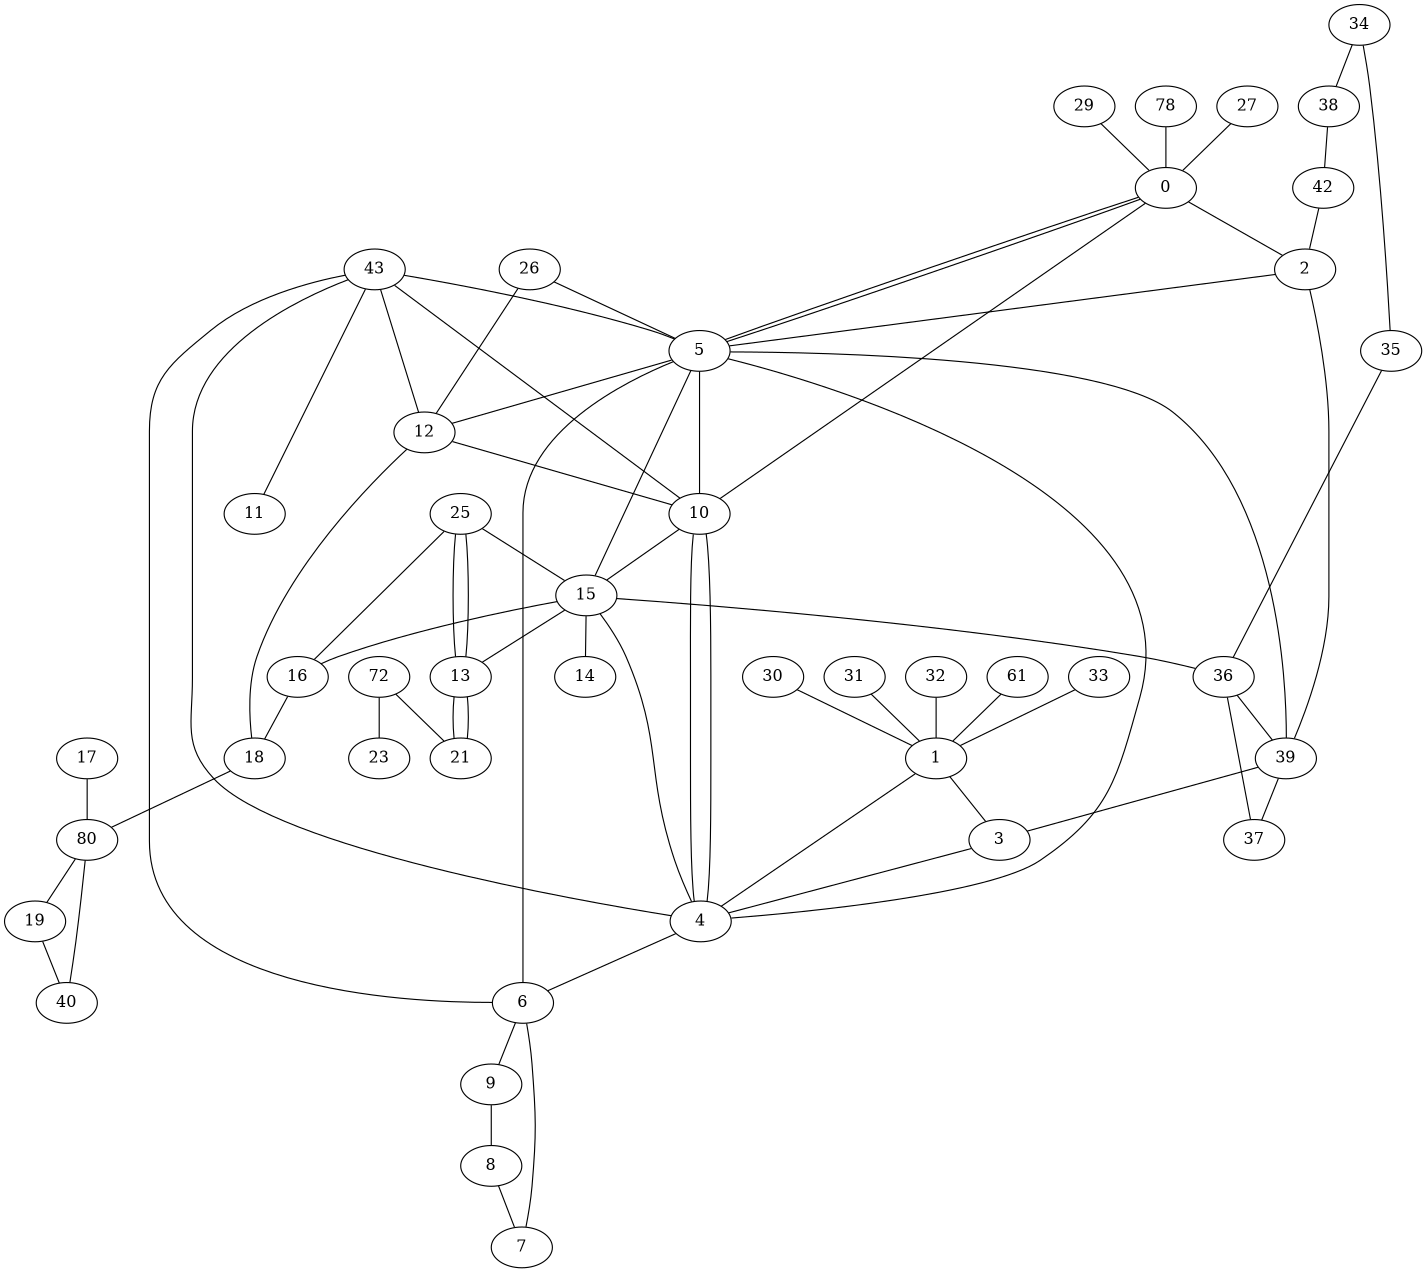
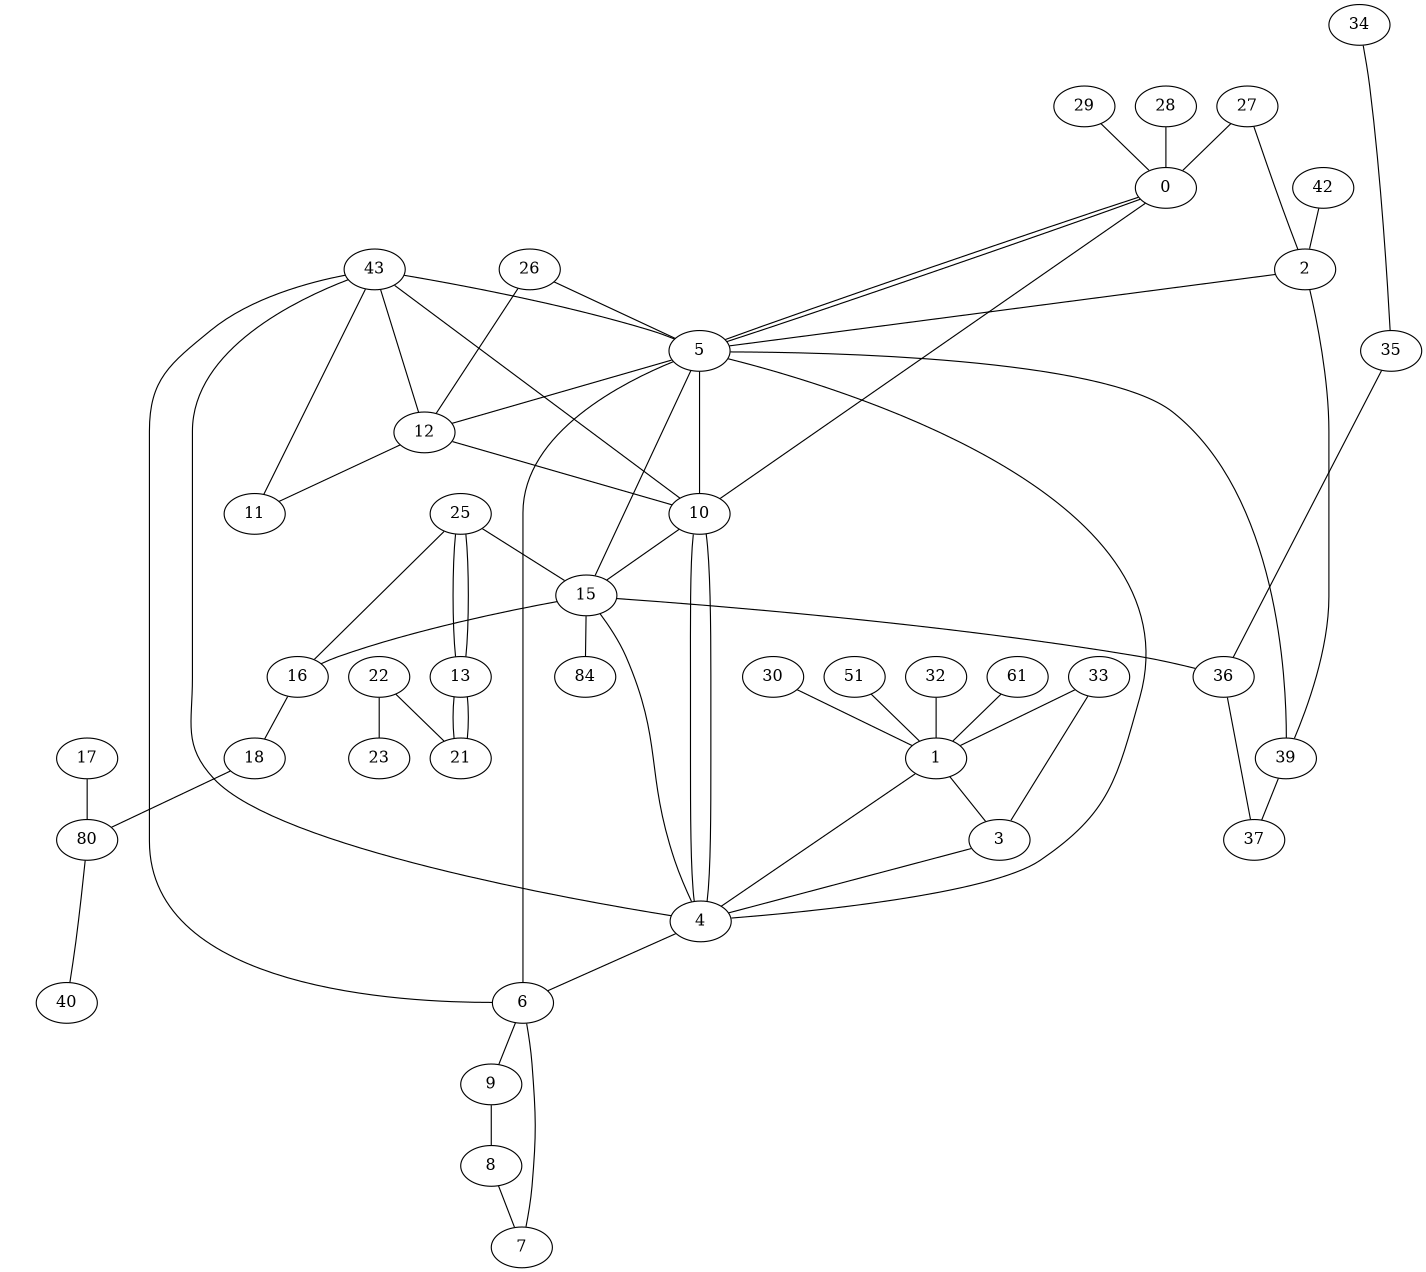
(1166, 106) -> (1166, 106)
(1329, 106) -> none
(1236, 229) -> (1275, 188)
(297, 578) -> (340, 473)
(530, 632) -> none
(379, 677) -> (379, 677)
(585, 677) -> (585, 677)
(855, 677) -> (855, 677)
(1255, 718) -> none
(1143, 799) -> (1049, 758)
(35, 921) -> none
